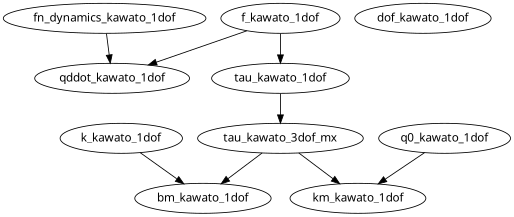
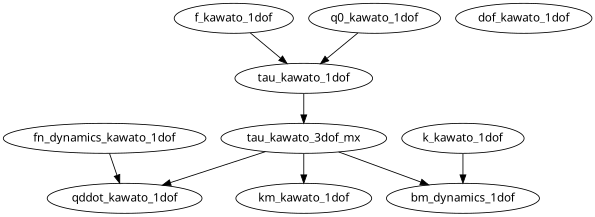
(202, 46) -> (218, 167)
(405, 166) -> (342, 46)
(203, 198) -> (463, 198)
